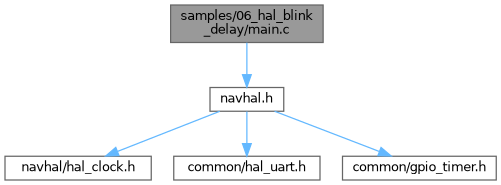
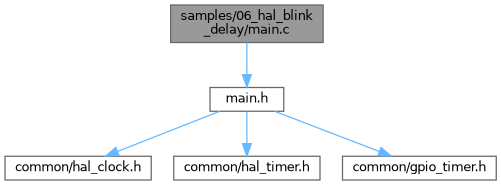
(247, 99) -> (247, 99)
(78, 168) -> (78, 168)
(247, 168) -> (247, 168)
